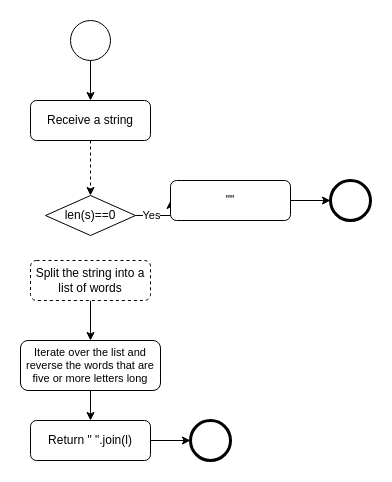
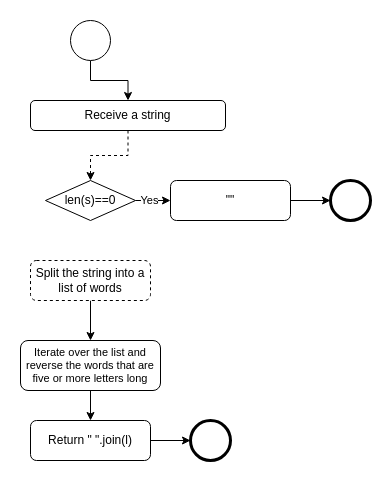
(91, 121) -> (128, 116)
(91, 216) -> (91, 201)
